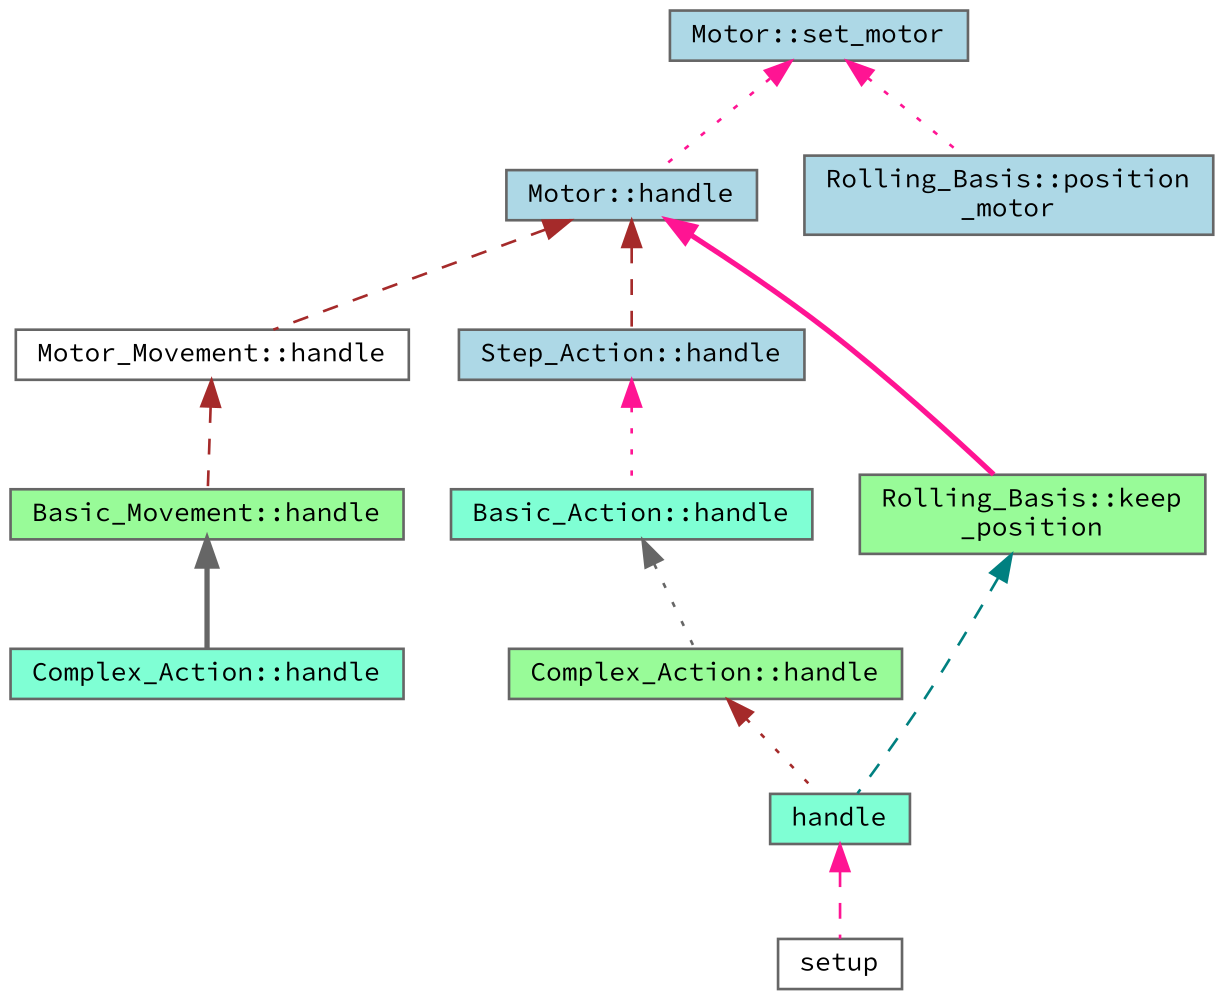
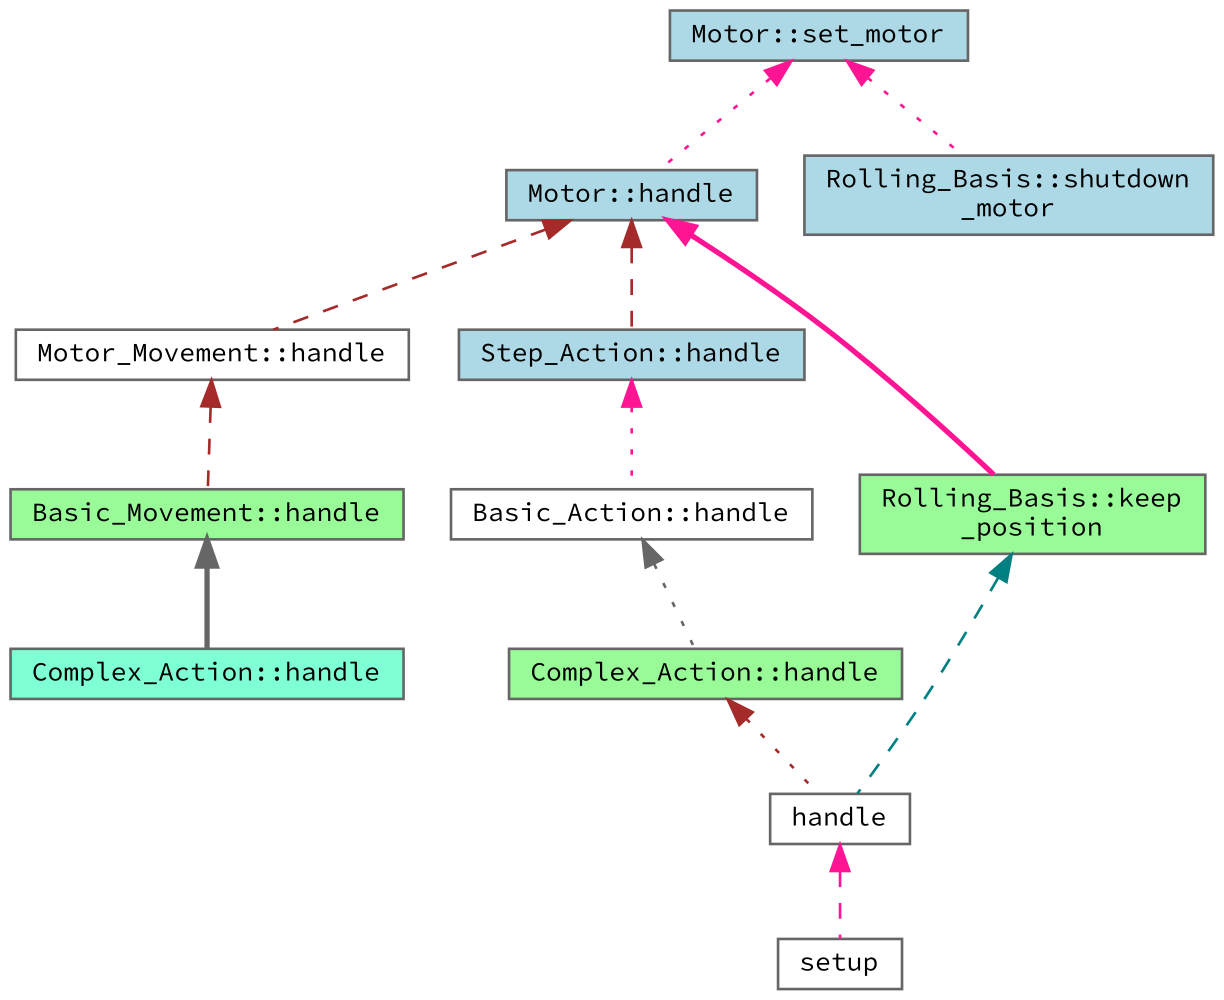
(1009, 195) -> (1009, 195)
(632, 514) -> (632, 514)
(840, 819) -> (840, 819)
